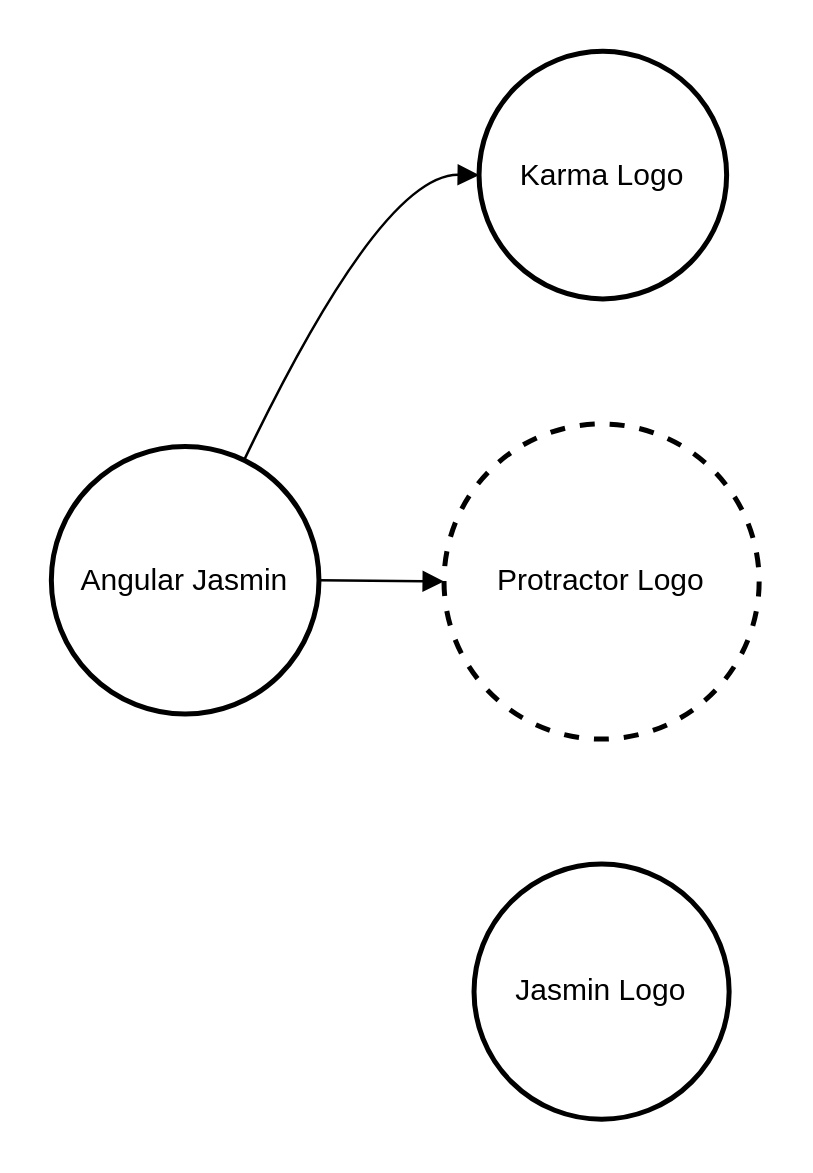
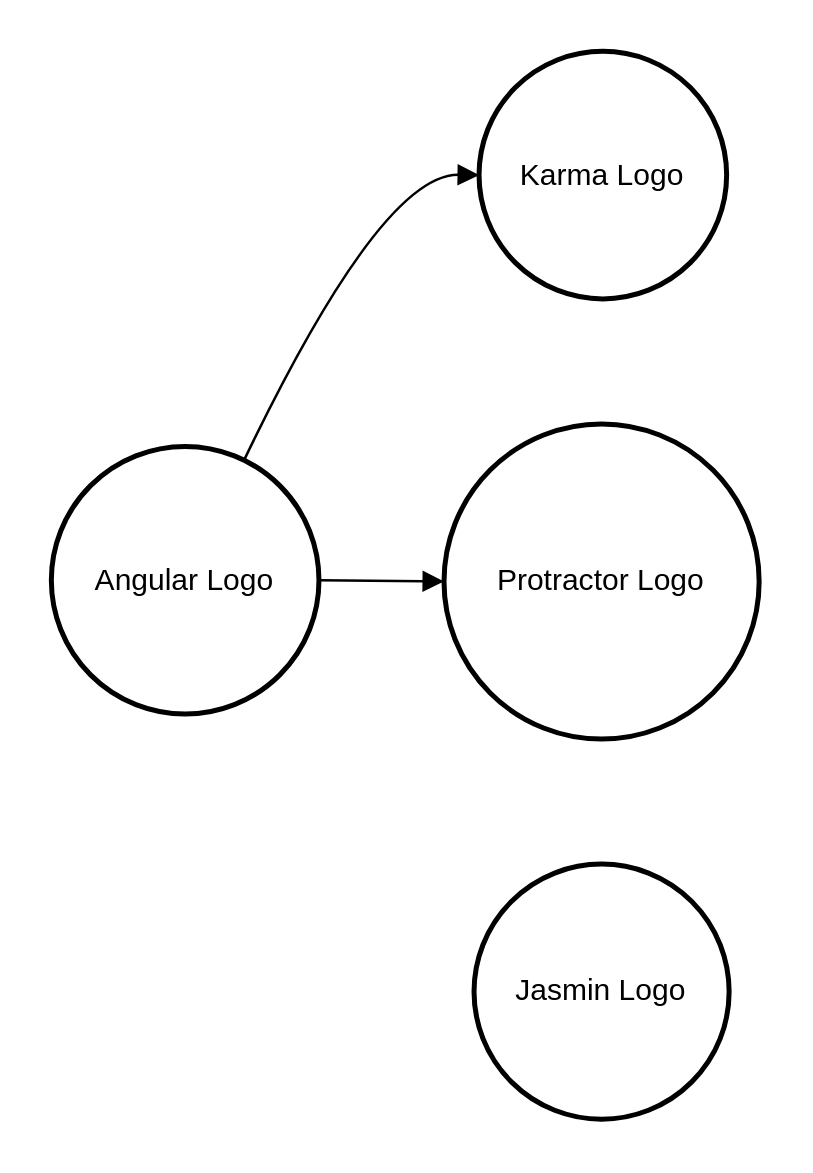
(185, 581) -> (185, 581)
(601, 581) -> (601, 581)
